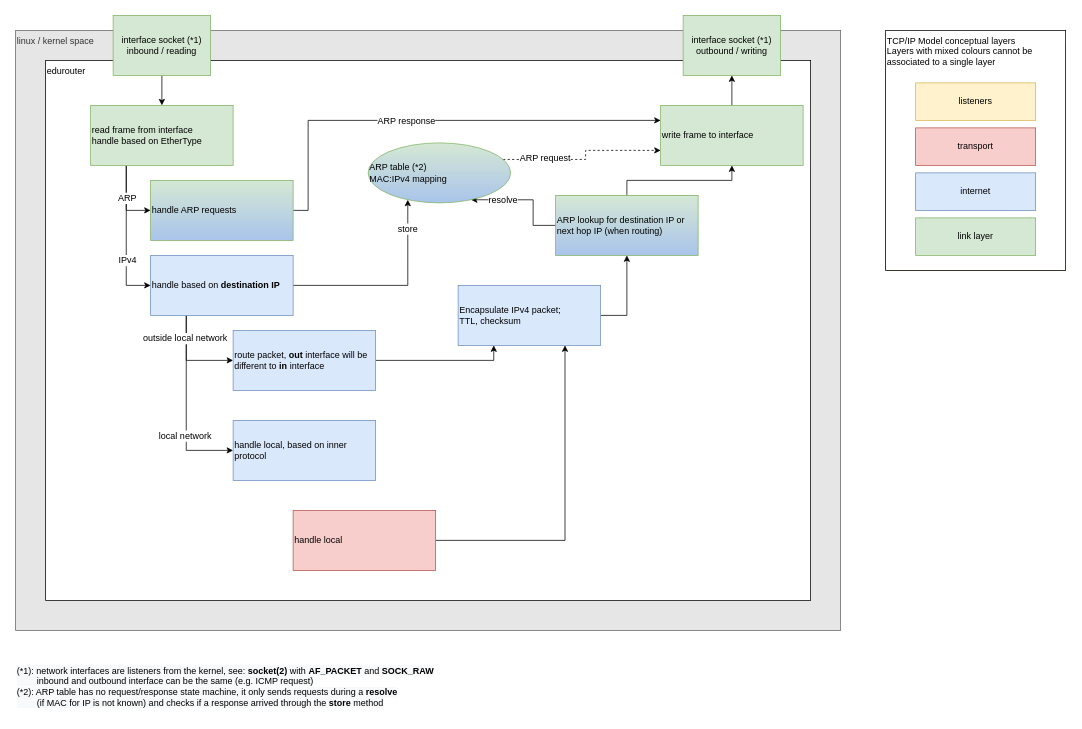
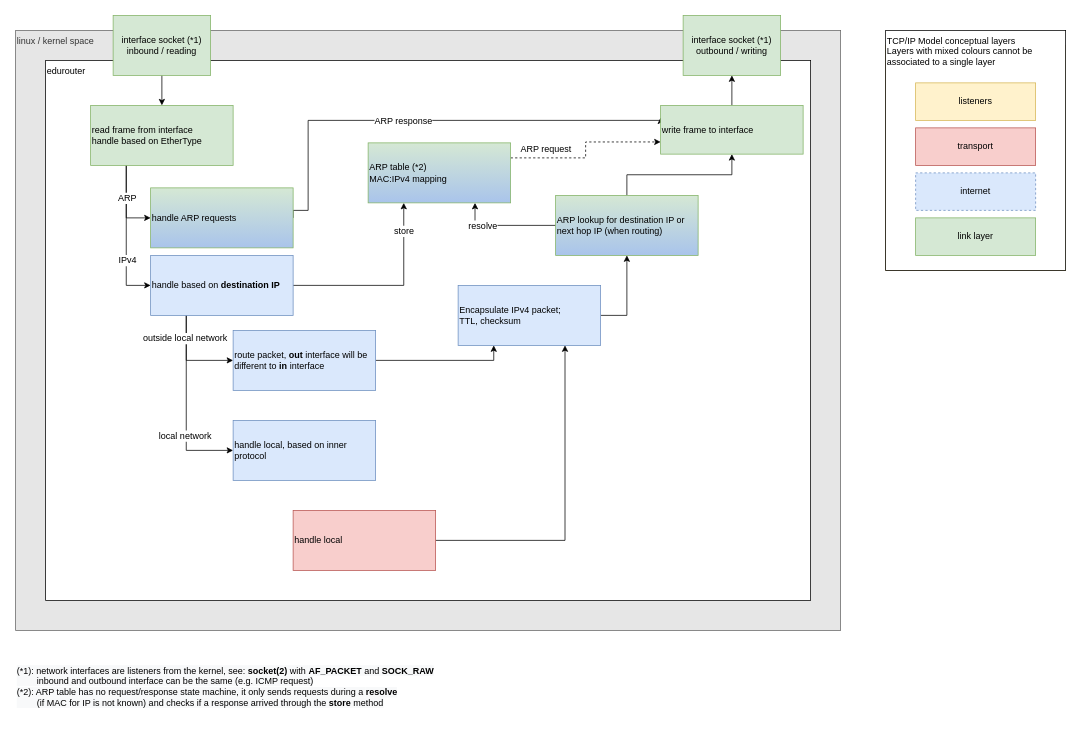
(732, 135) -> (732, 130)
(439, 173) -> (439, 173)
(975, 192) -> (975, 192)
(222, 210) -> (222, 218)
